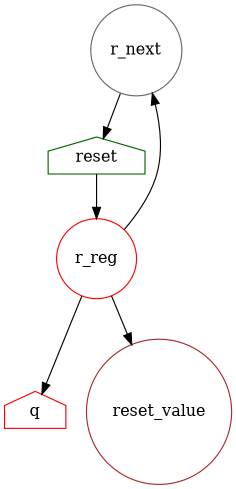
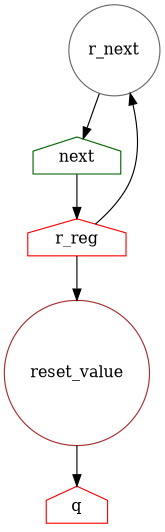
(97, 157) -> (77, 157)
(97, 259) -> (77, 239)
(64, 340) -> (77, 460)
